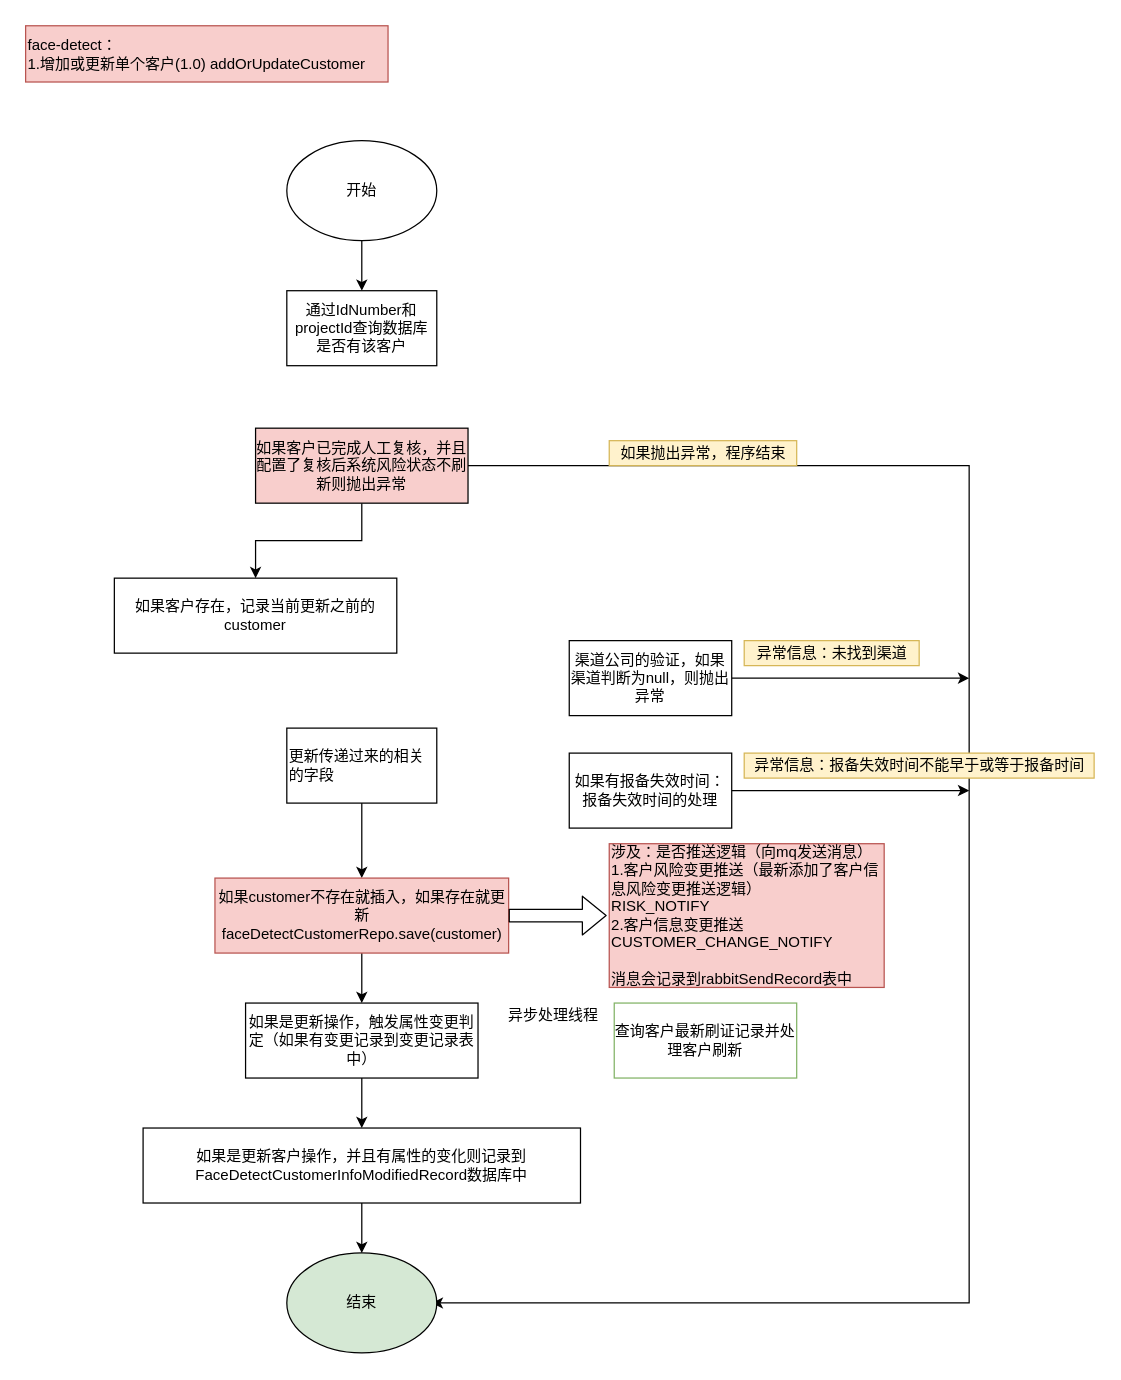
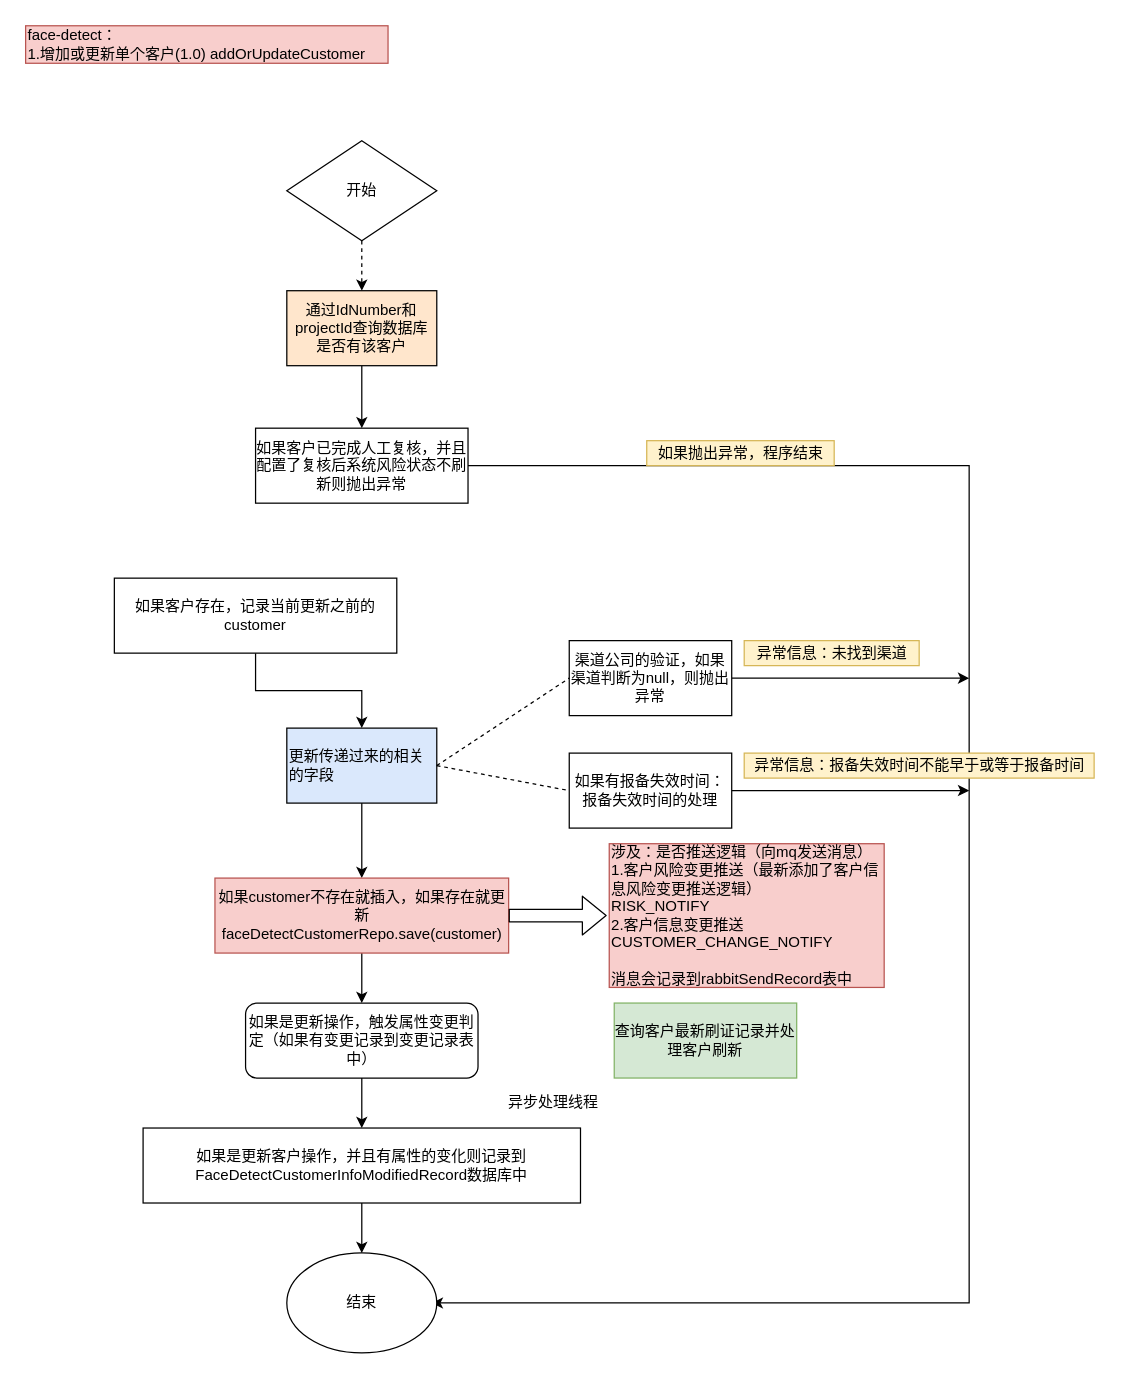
(207, 54) -> (207, 44)
(362, 191) -> (362, 191)
(362, 260) -> (362, 260)
(362, 328) -> (362, 328)
none -> (362, 393)
(703, 453) -> (741, 453)
(362, 466) -> (362, 466)
(313, 541) -> none
none -> (305, 691)
none -> (504, 721)
(362, 766) -> (362, 766)
none -> (503, 778)
(553, 1016) -> (553, 1103)
(362, 1041) -> (362, 1041)
(706, 1041) -> (706, 1041)
(362, 1303) -> (362, 1303)
